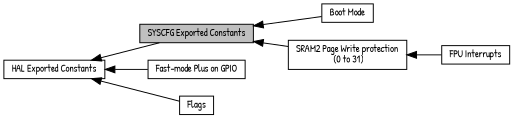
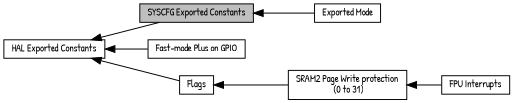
(348, 13) -> (348, 13)
(276, 45) -> (256, 85)
